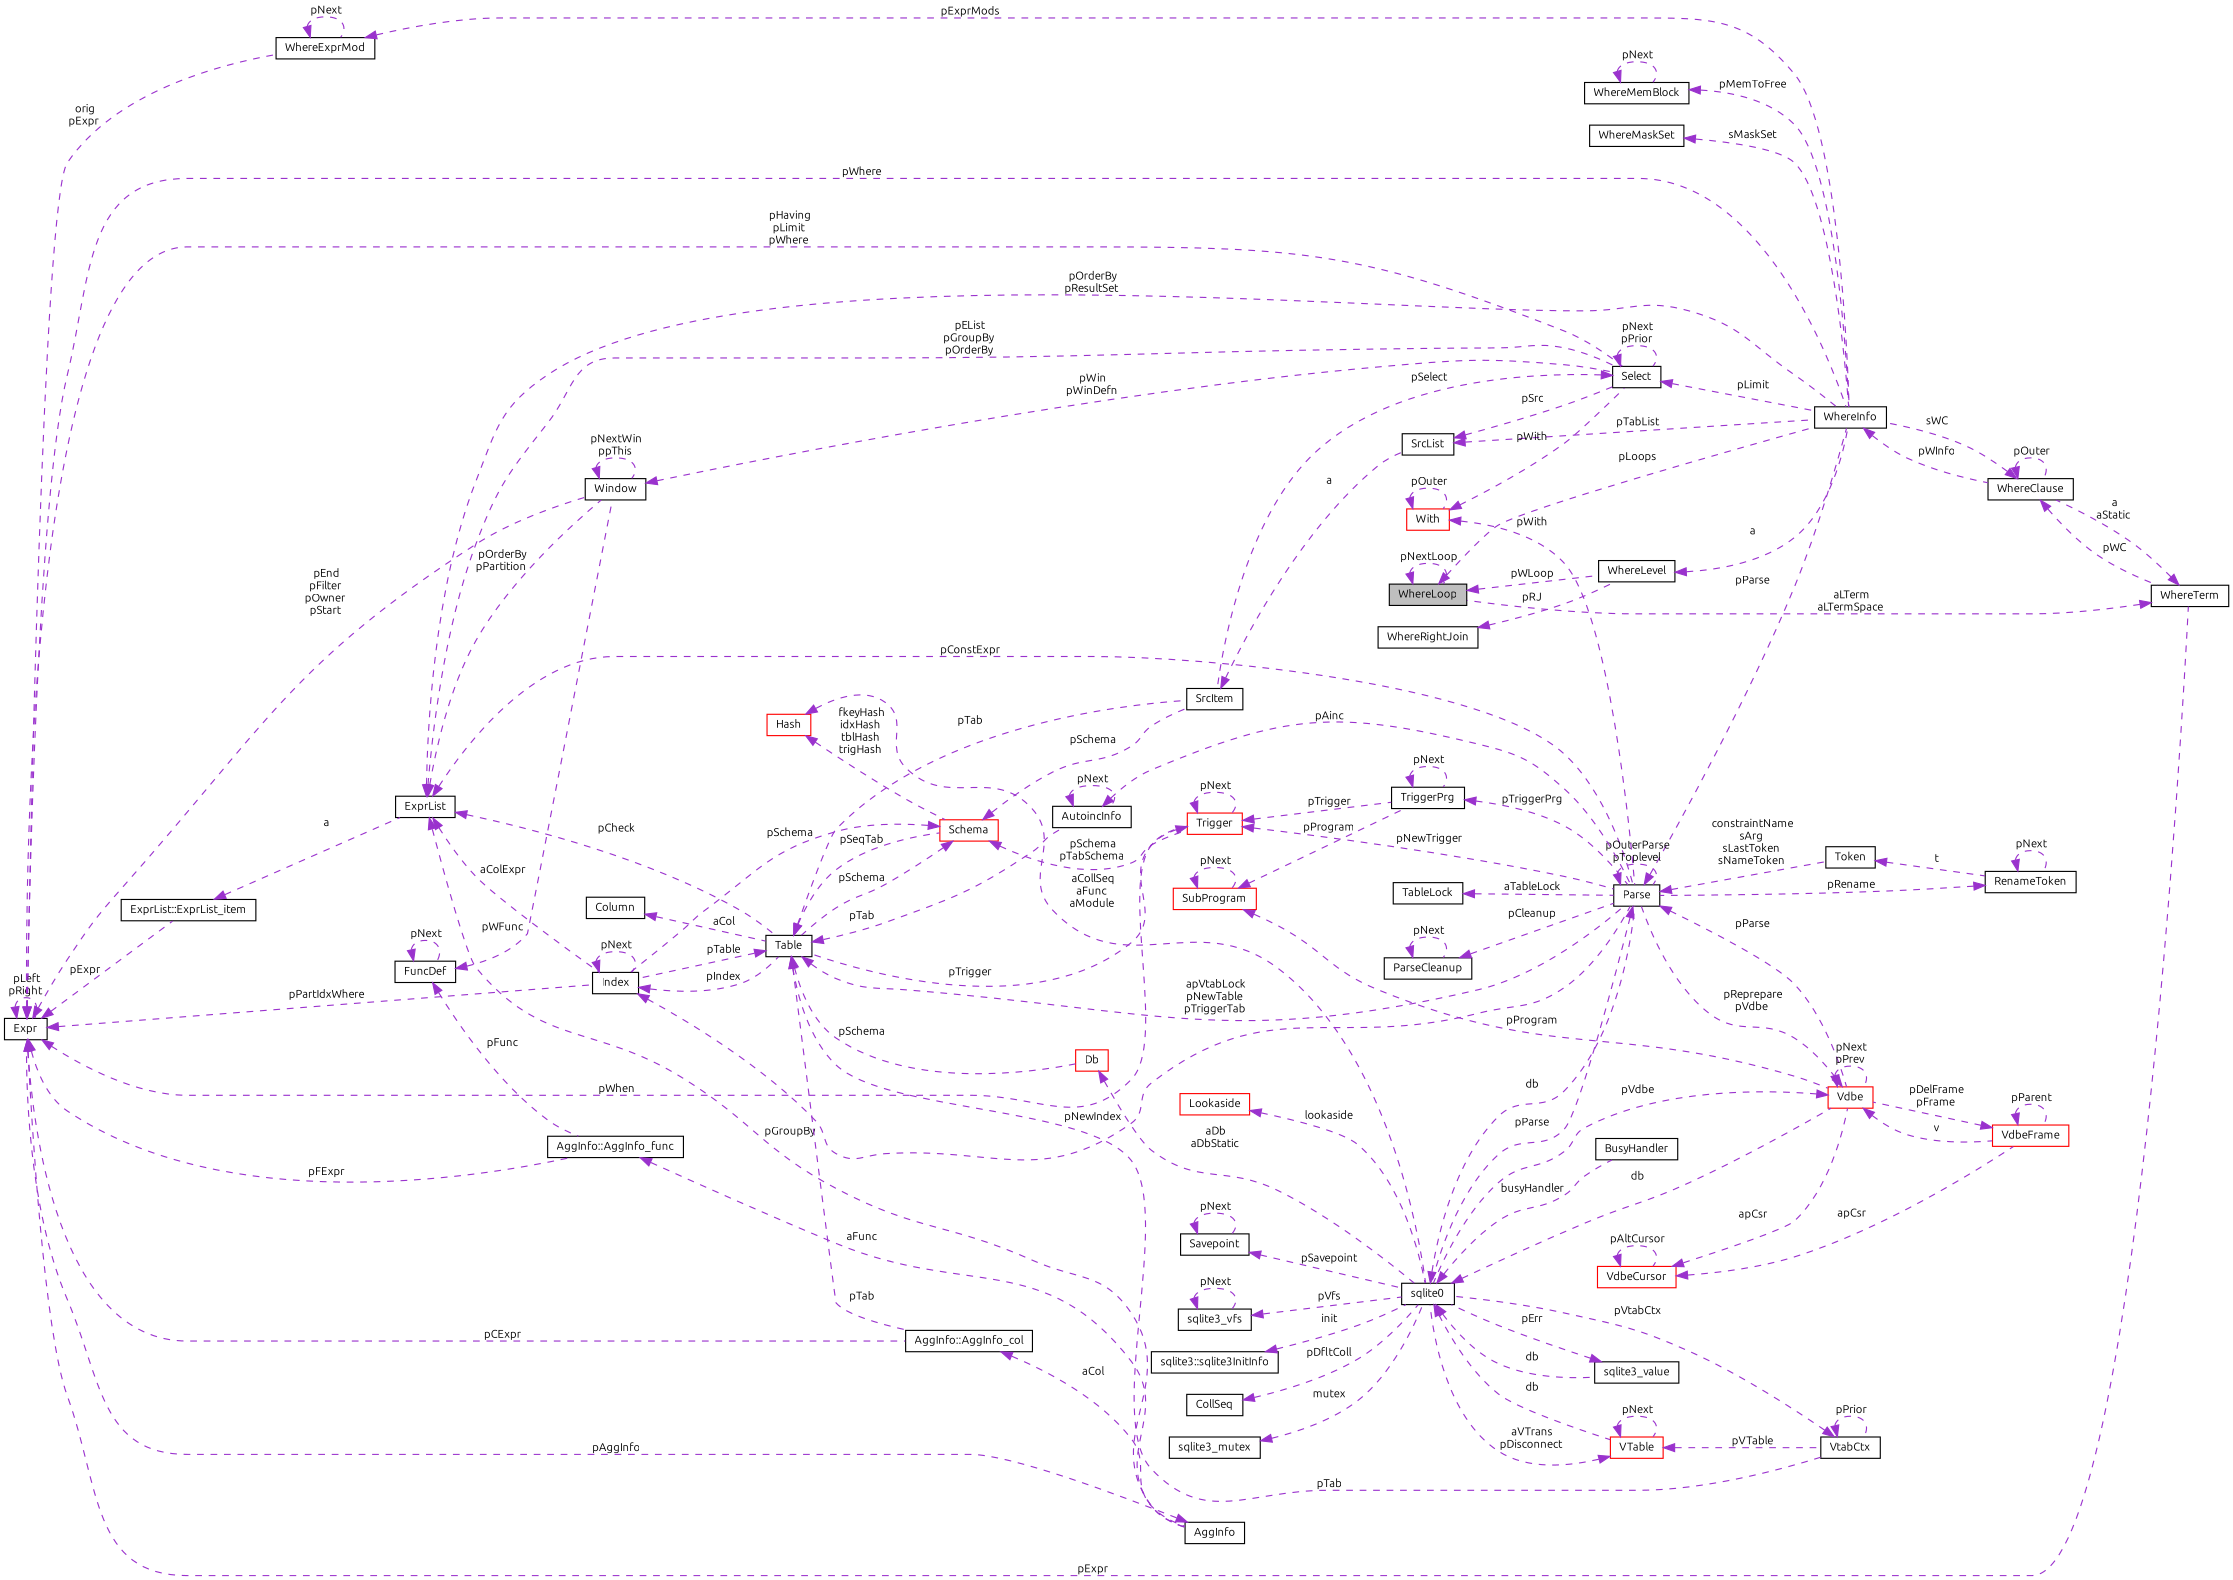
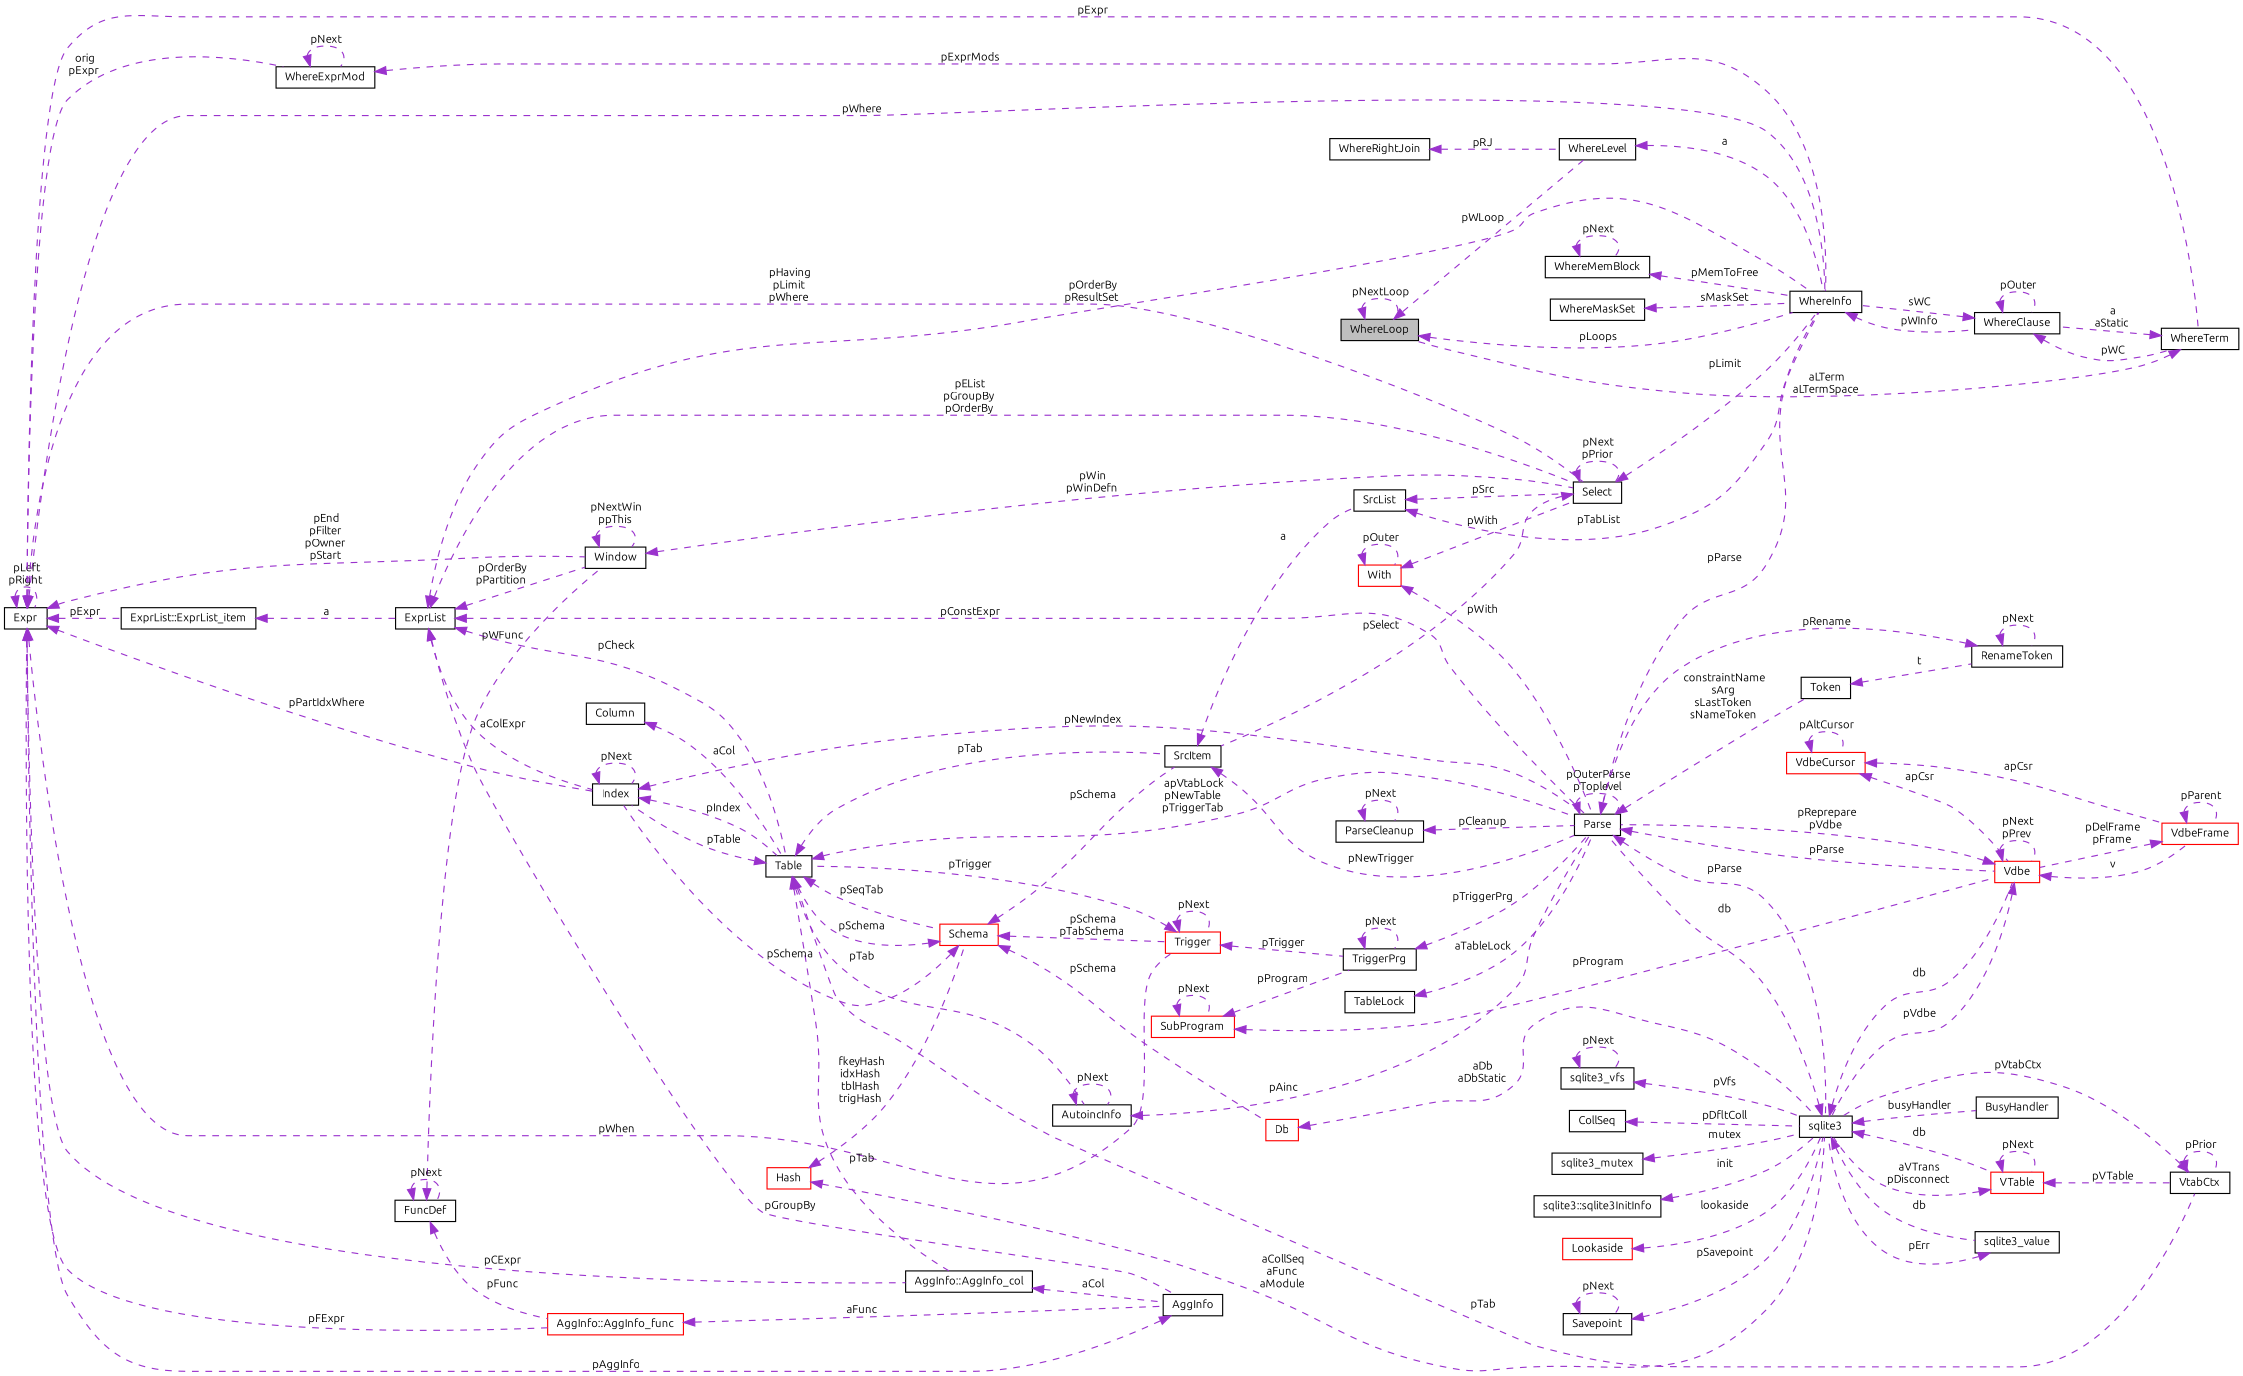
(1435, 853) -> (1383, 876)
(912, 1067) -> (1136, 1037)
(616, 1147) -> (616, 1324)
(1428, 1294) -> (1826, 1127)
